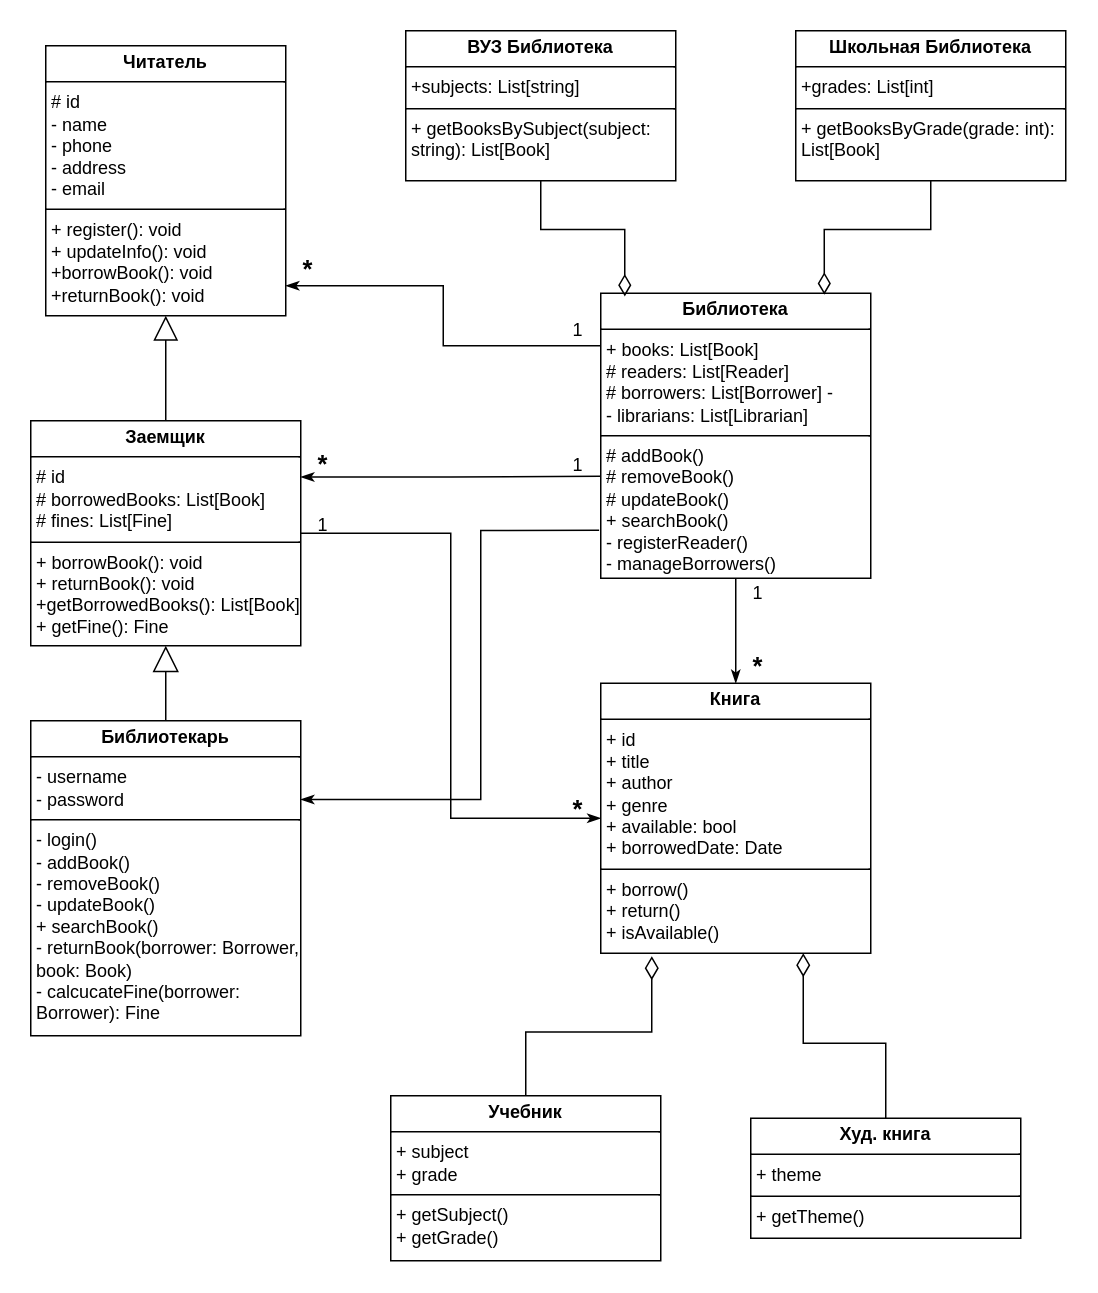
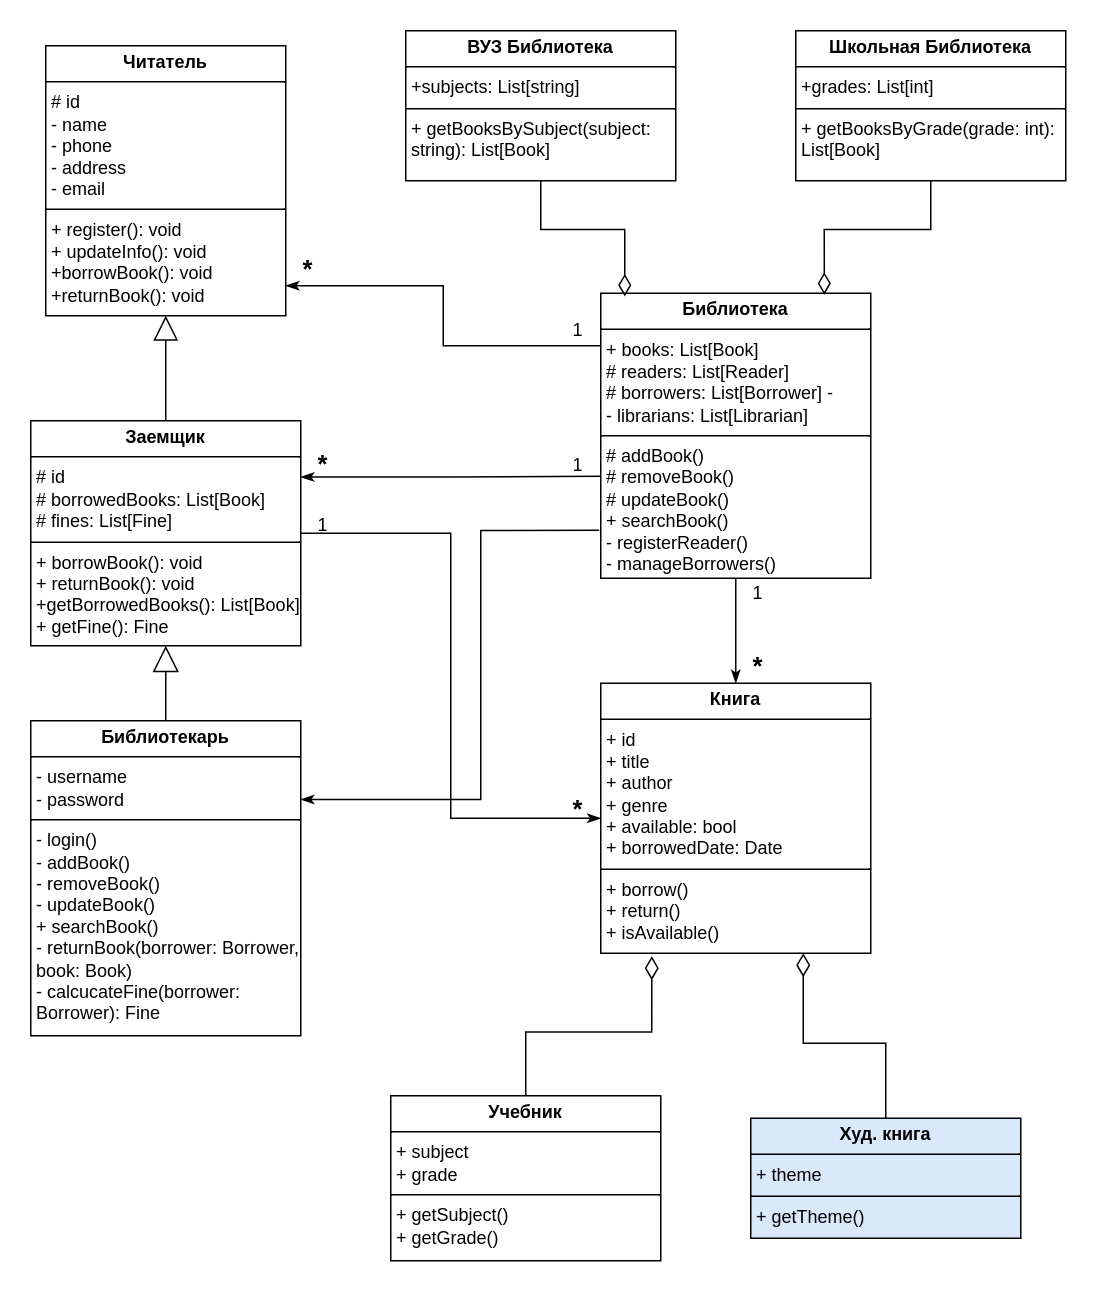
(886, 1178) -> (886, 1178)
